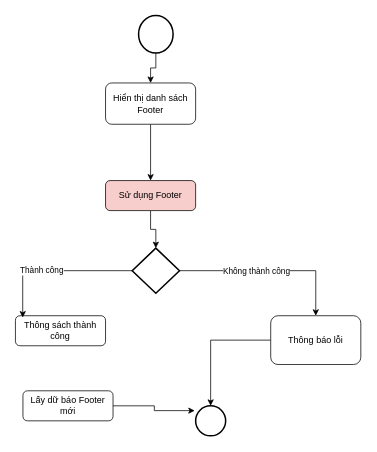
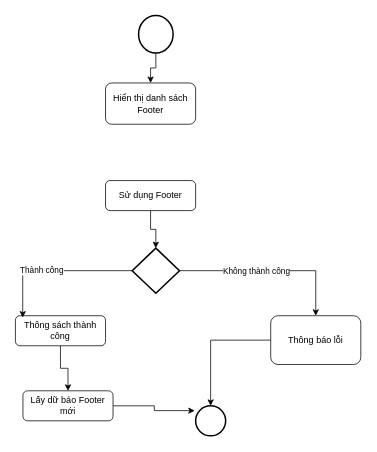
(150, 149) -> none
(150, 195) -> (150, 195)
none -> (60, 361)
